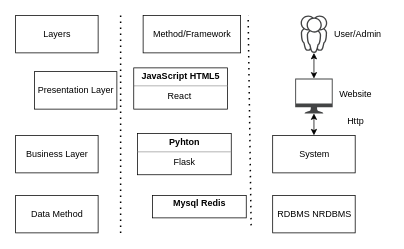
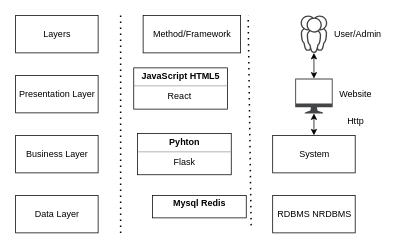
(75, 90) -> (57, 94)
(57, 214) -> (57, 214)
